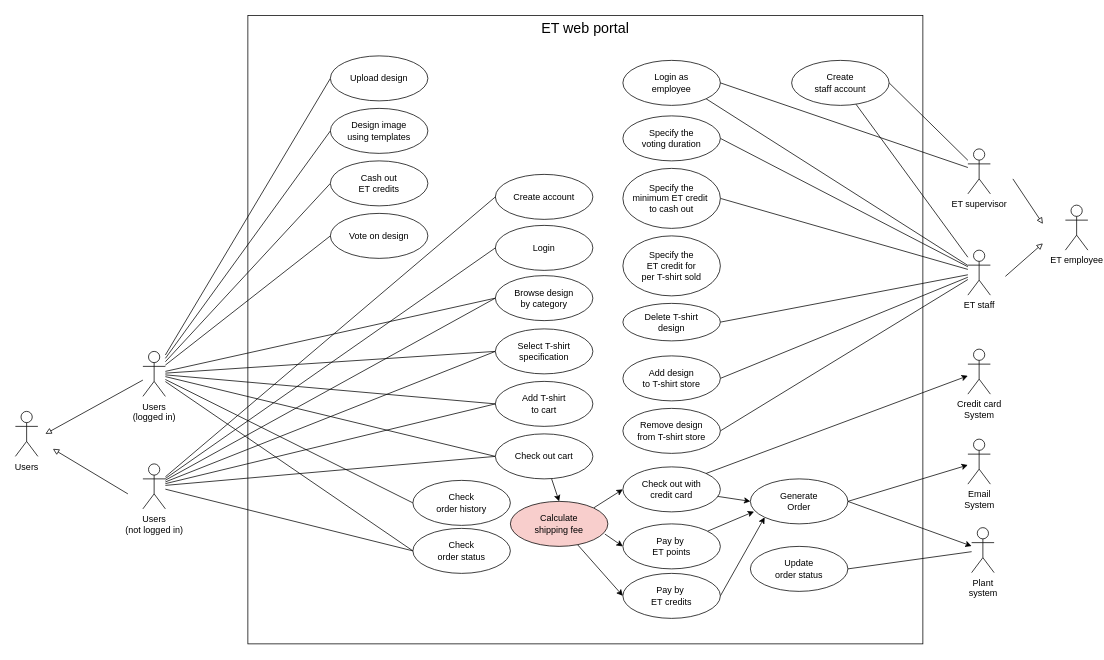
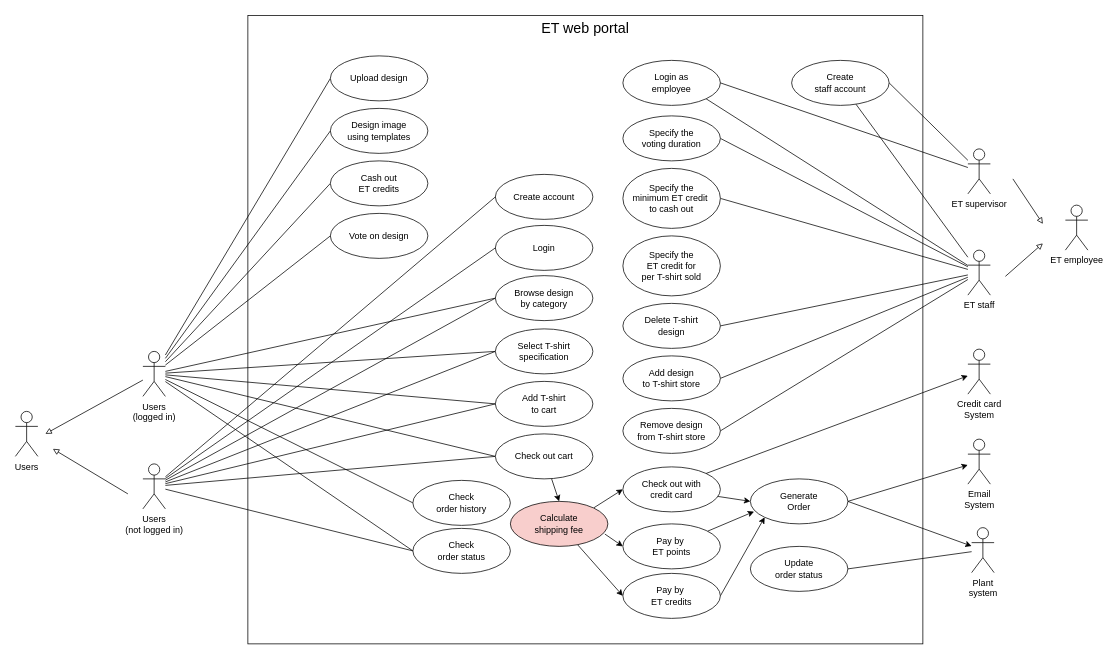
(672, 322) -> (672, 326)
